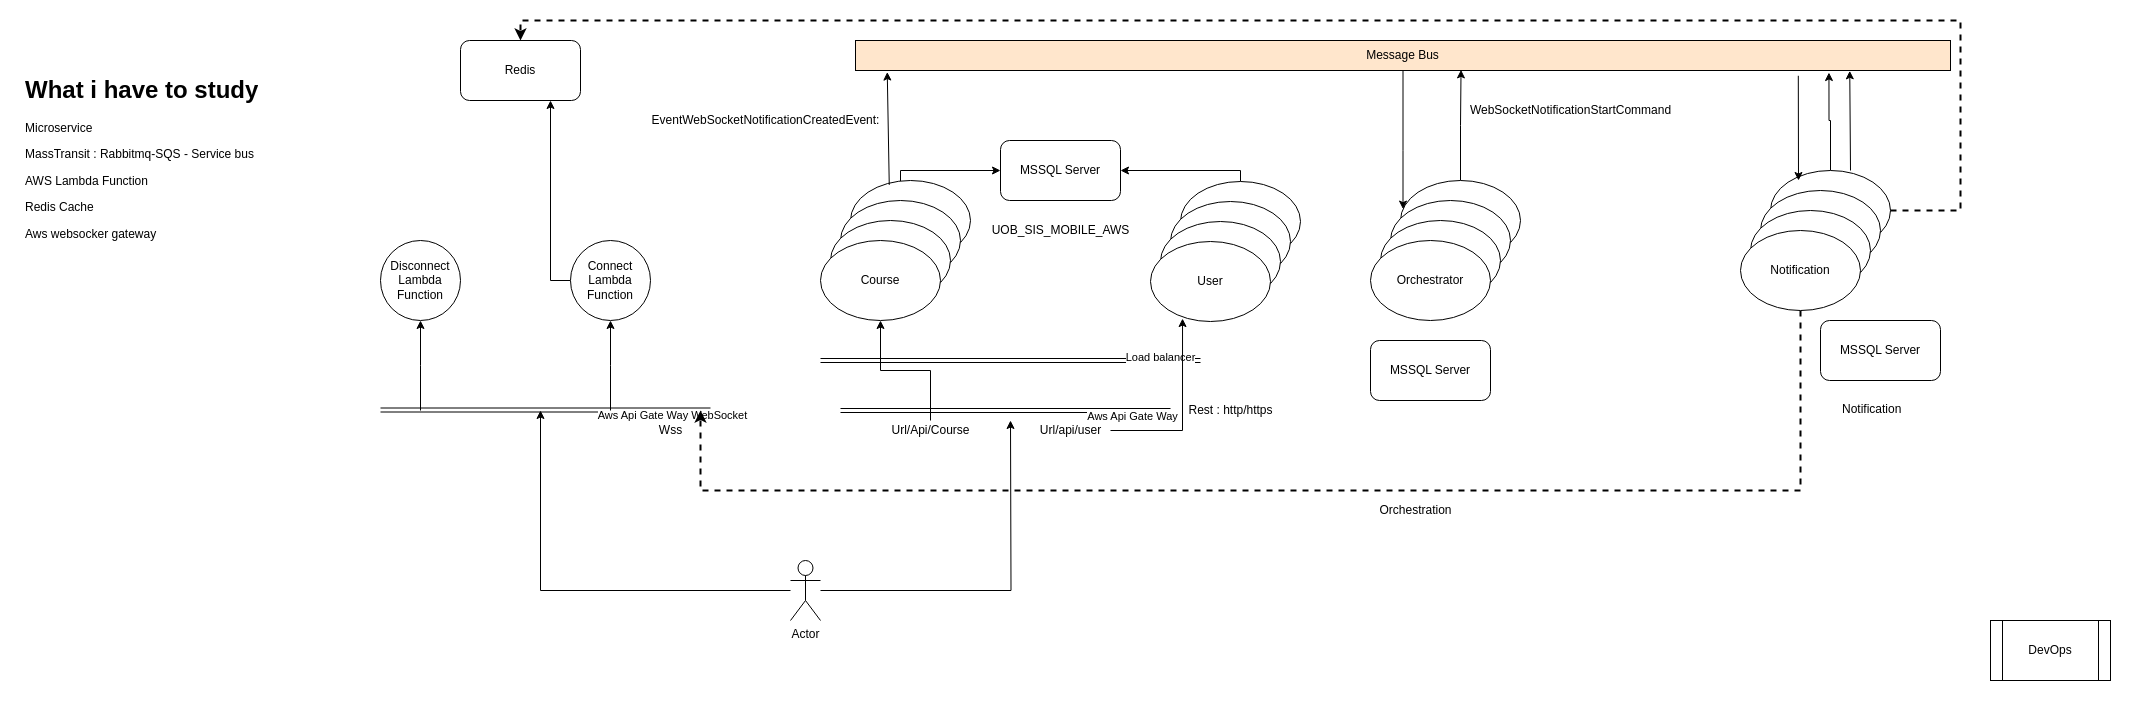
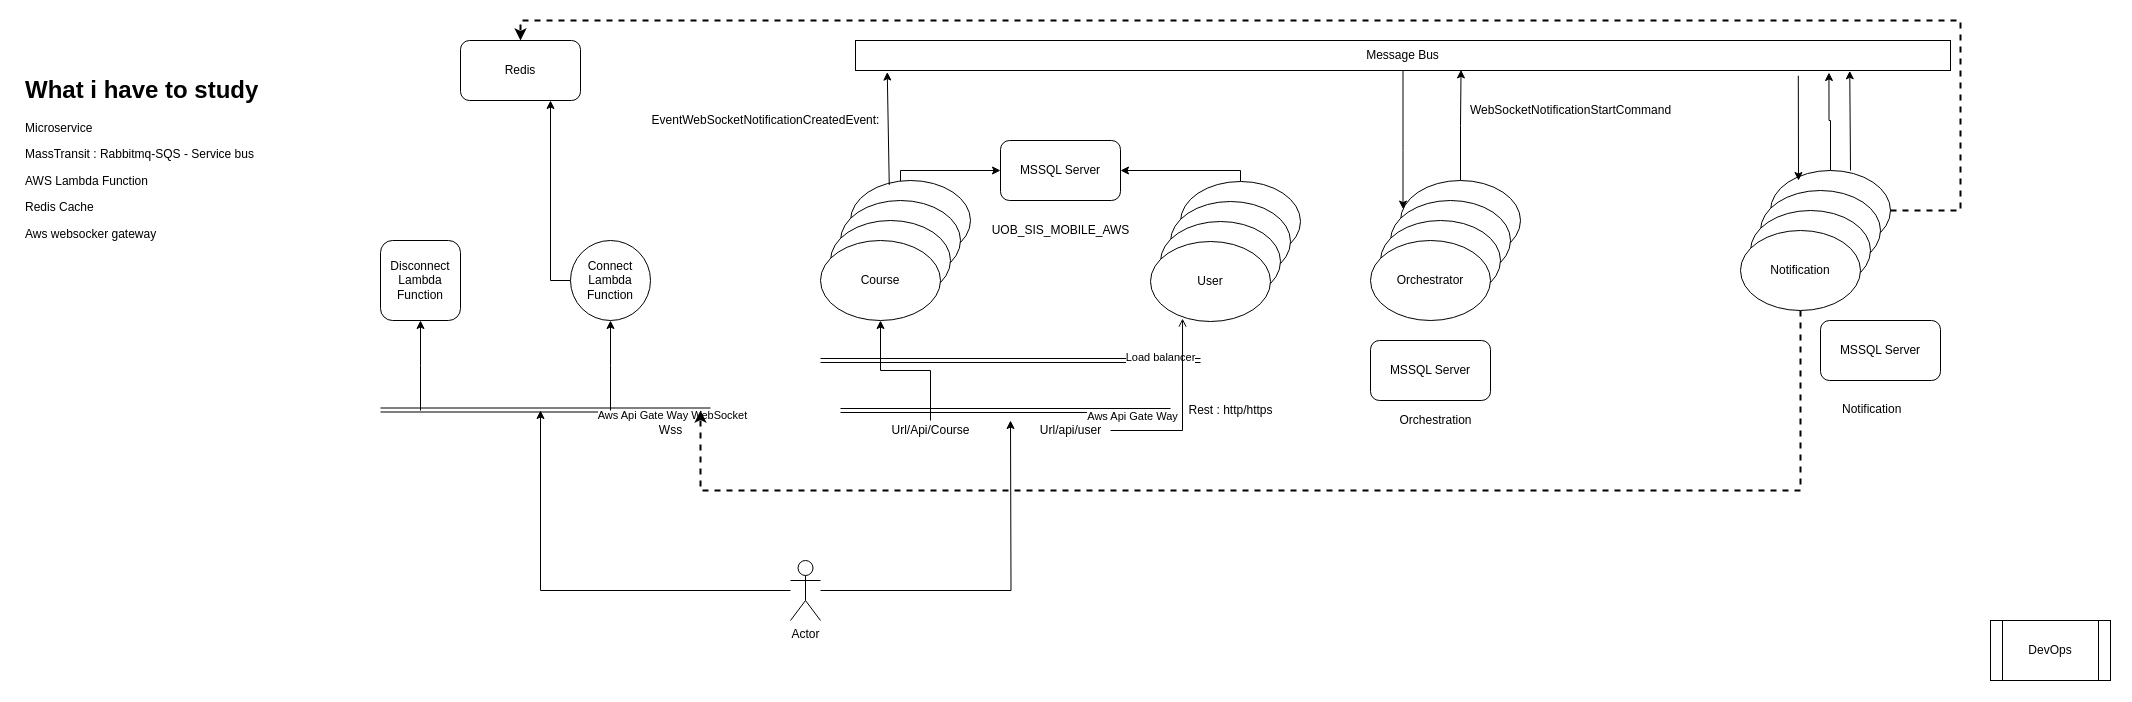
(1403, 56) -> (1403, 56)
(421, 281) -> (421, 281)
(1183, 327) -> (1183, 325)
(1416, 511) -> (1436, 421)
